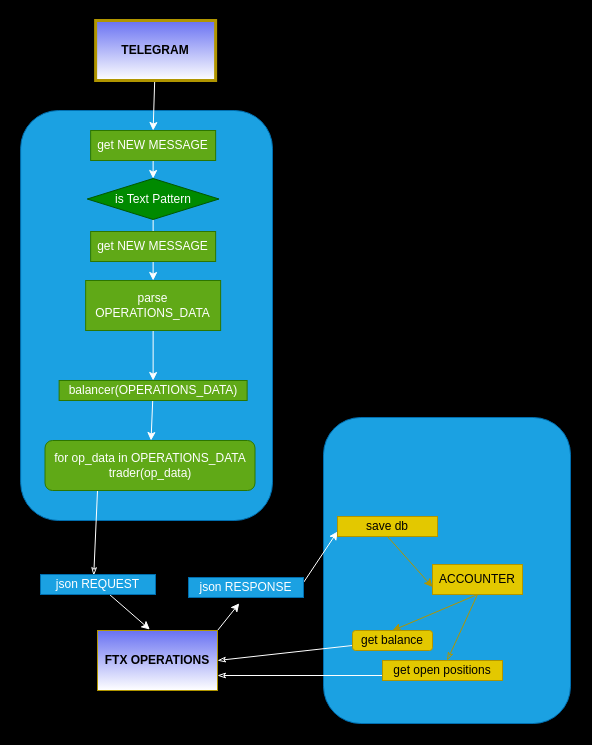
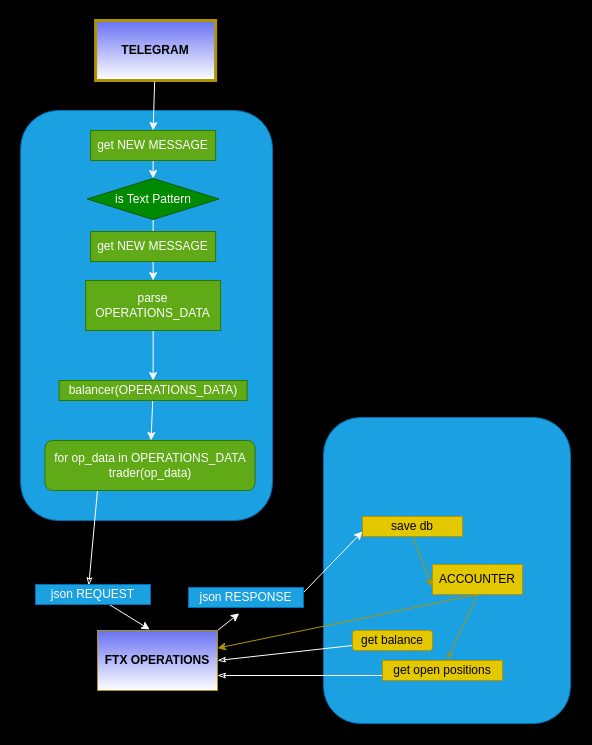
(388, 527) -> (413, 527)
(98, 585) -> (93, 595)
(246, 588) -> (246, 598)
(437, 612) -> (349, 621)
